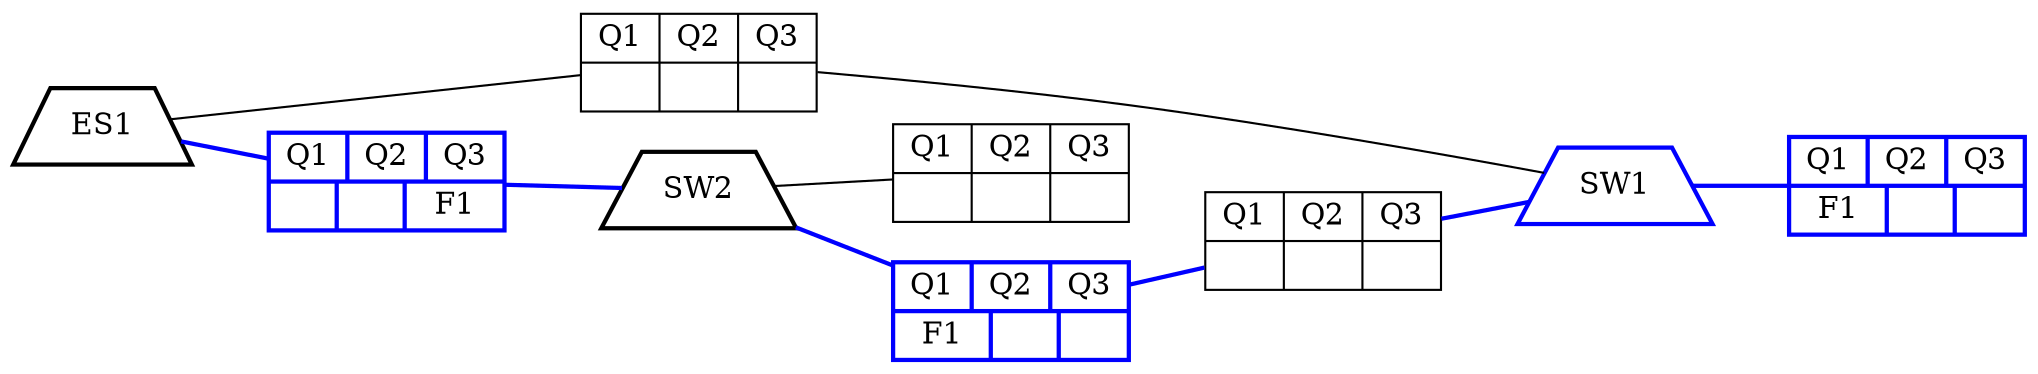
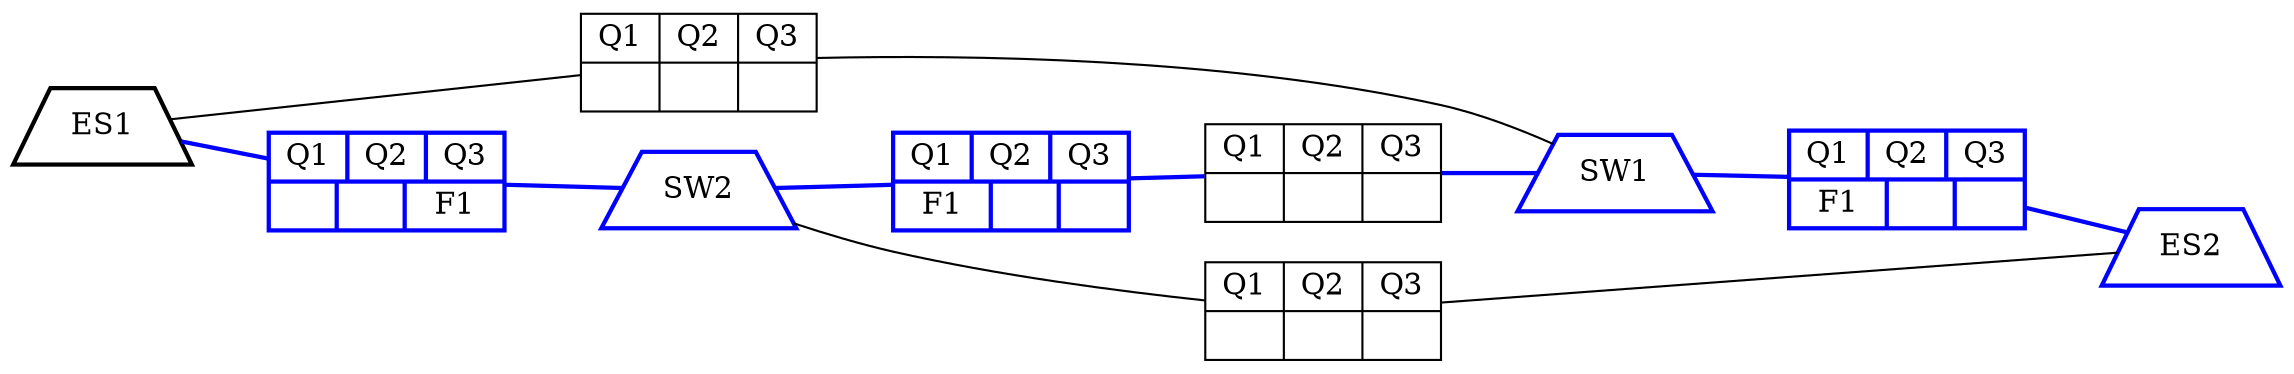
(699, 190) -> (699, 190)
none -> (2191, 247)
